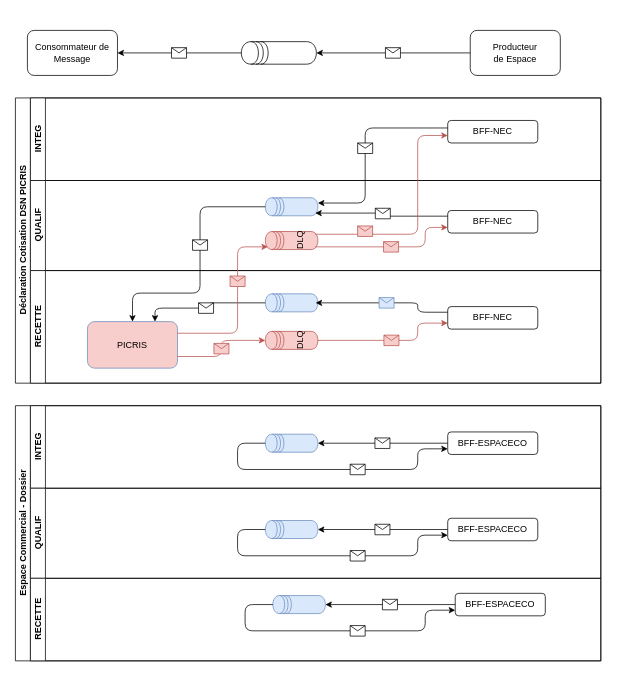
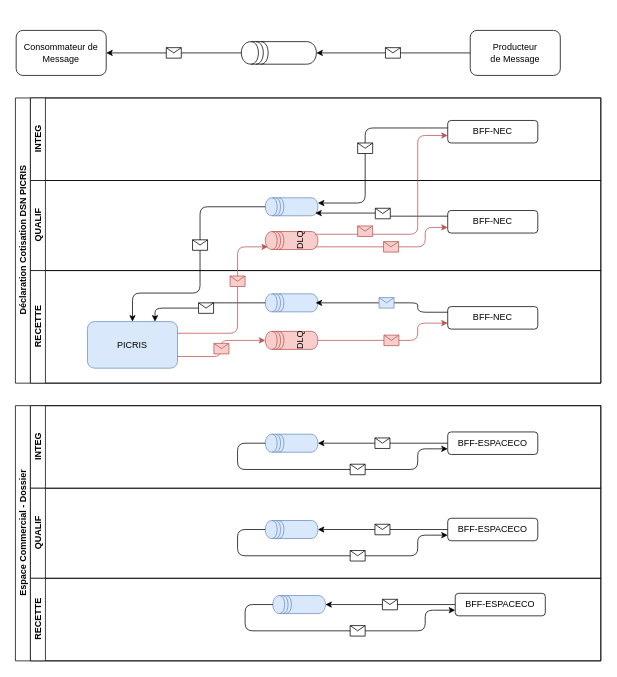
(72, 53) -> (61, 53)
(515, 53) -> (515, 53)
(132, 345) -> (132, 345)
